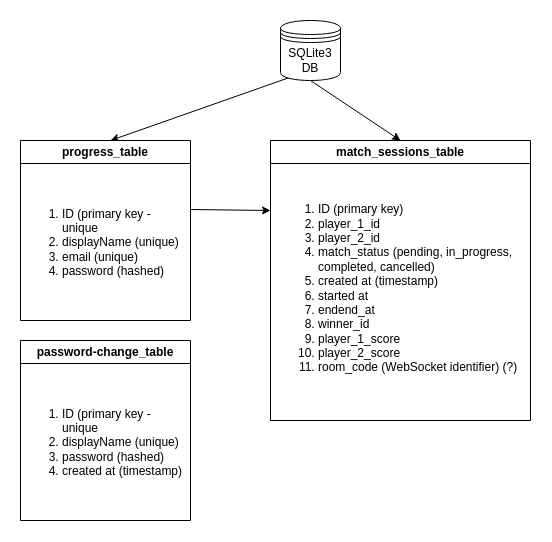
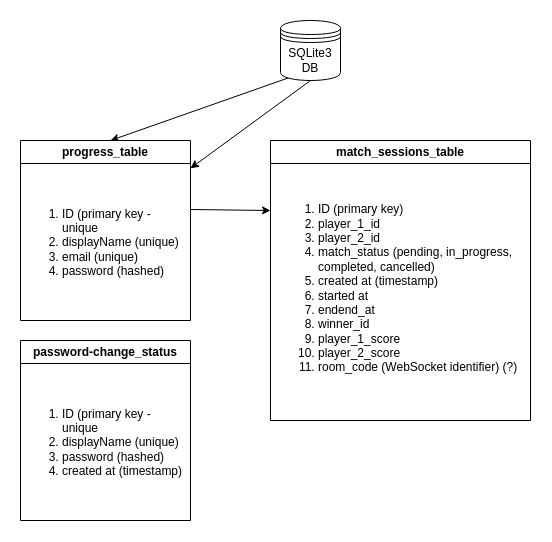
(352, 108) -> (253, 123)
(106, 353) -> (106, 353)
